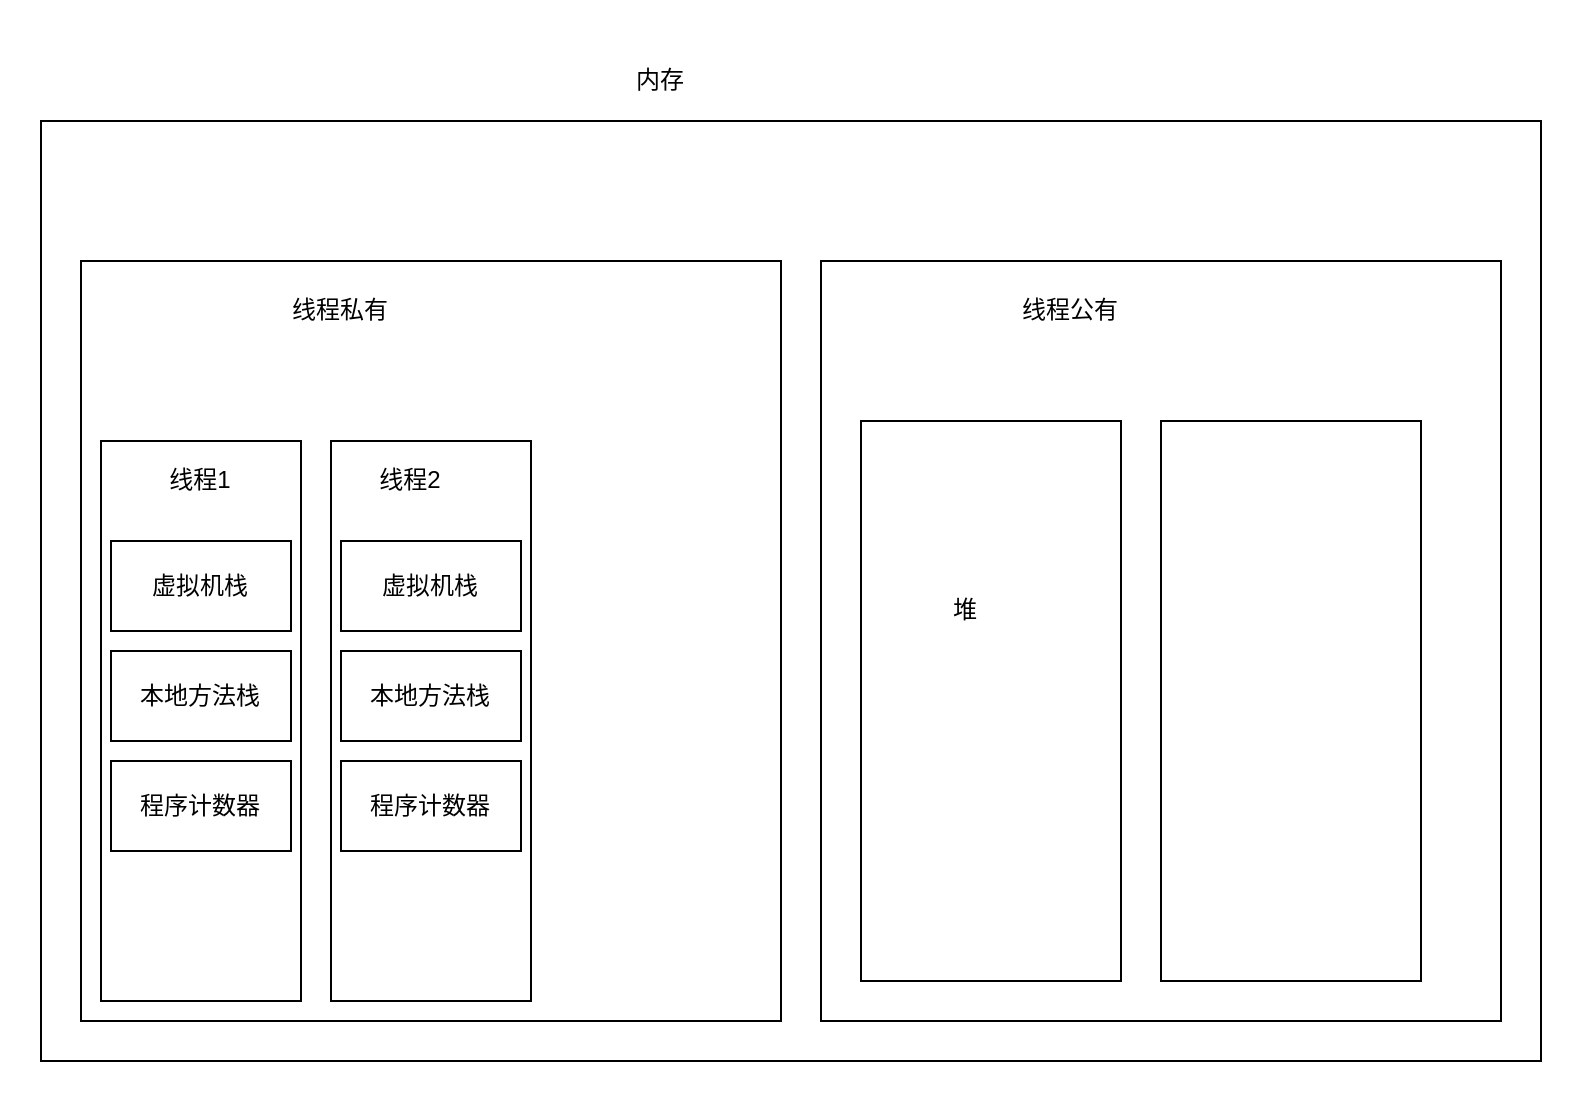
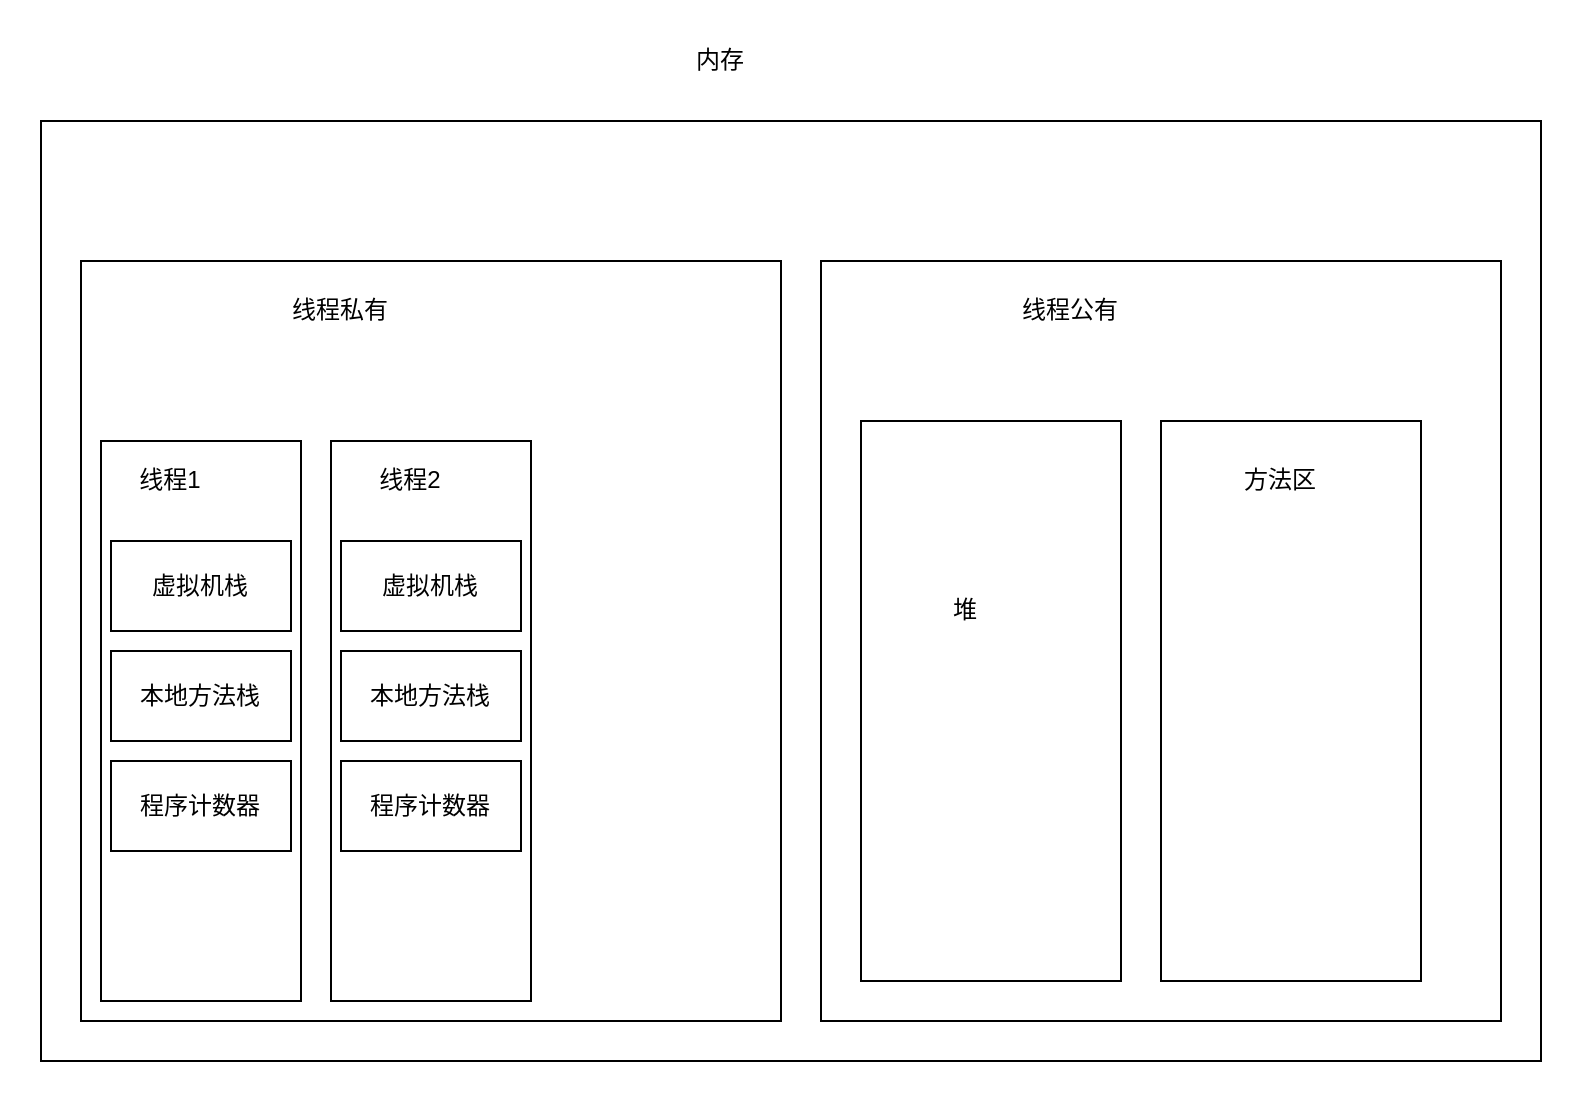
(661, 81) -> (721, 61)
(201, 481) -> (171, 481)
none -> (1281, 481)
